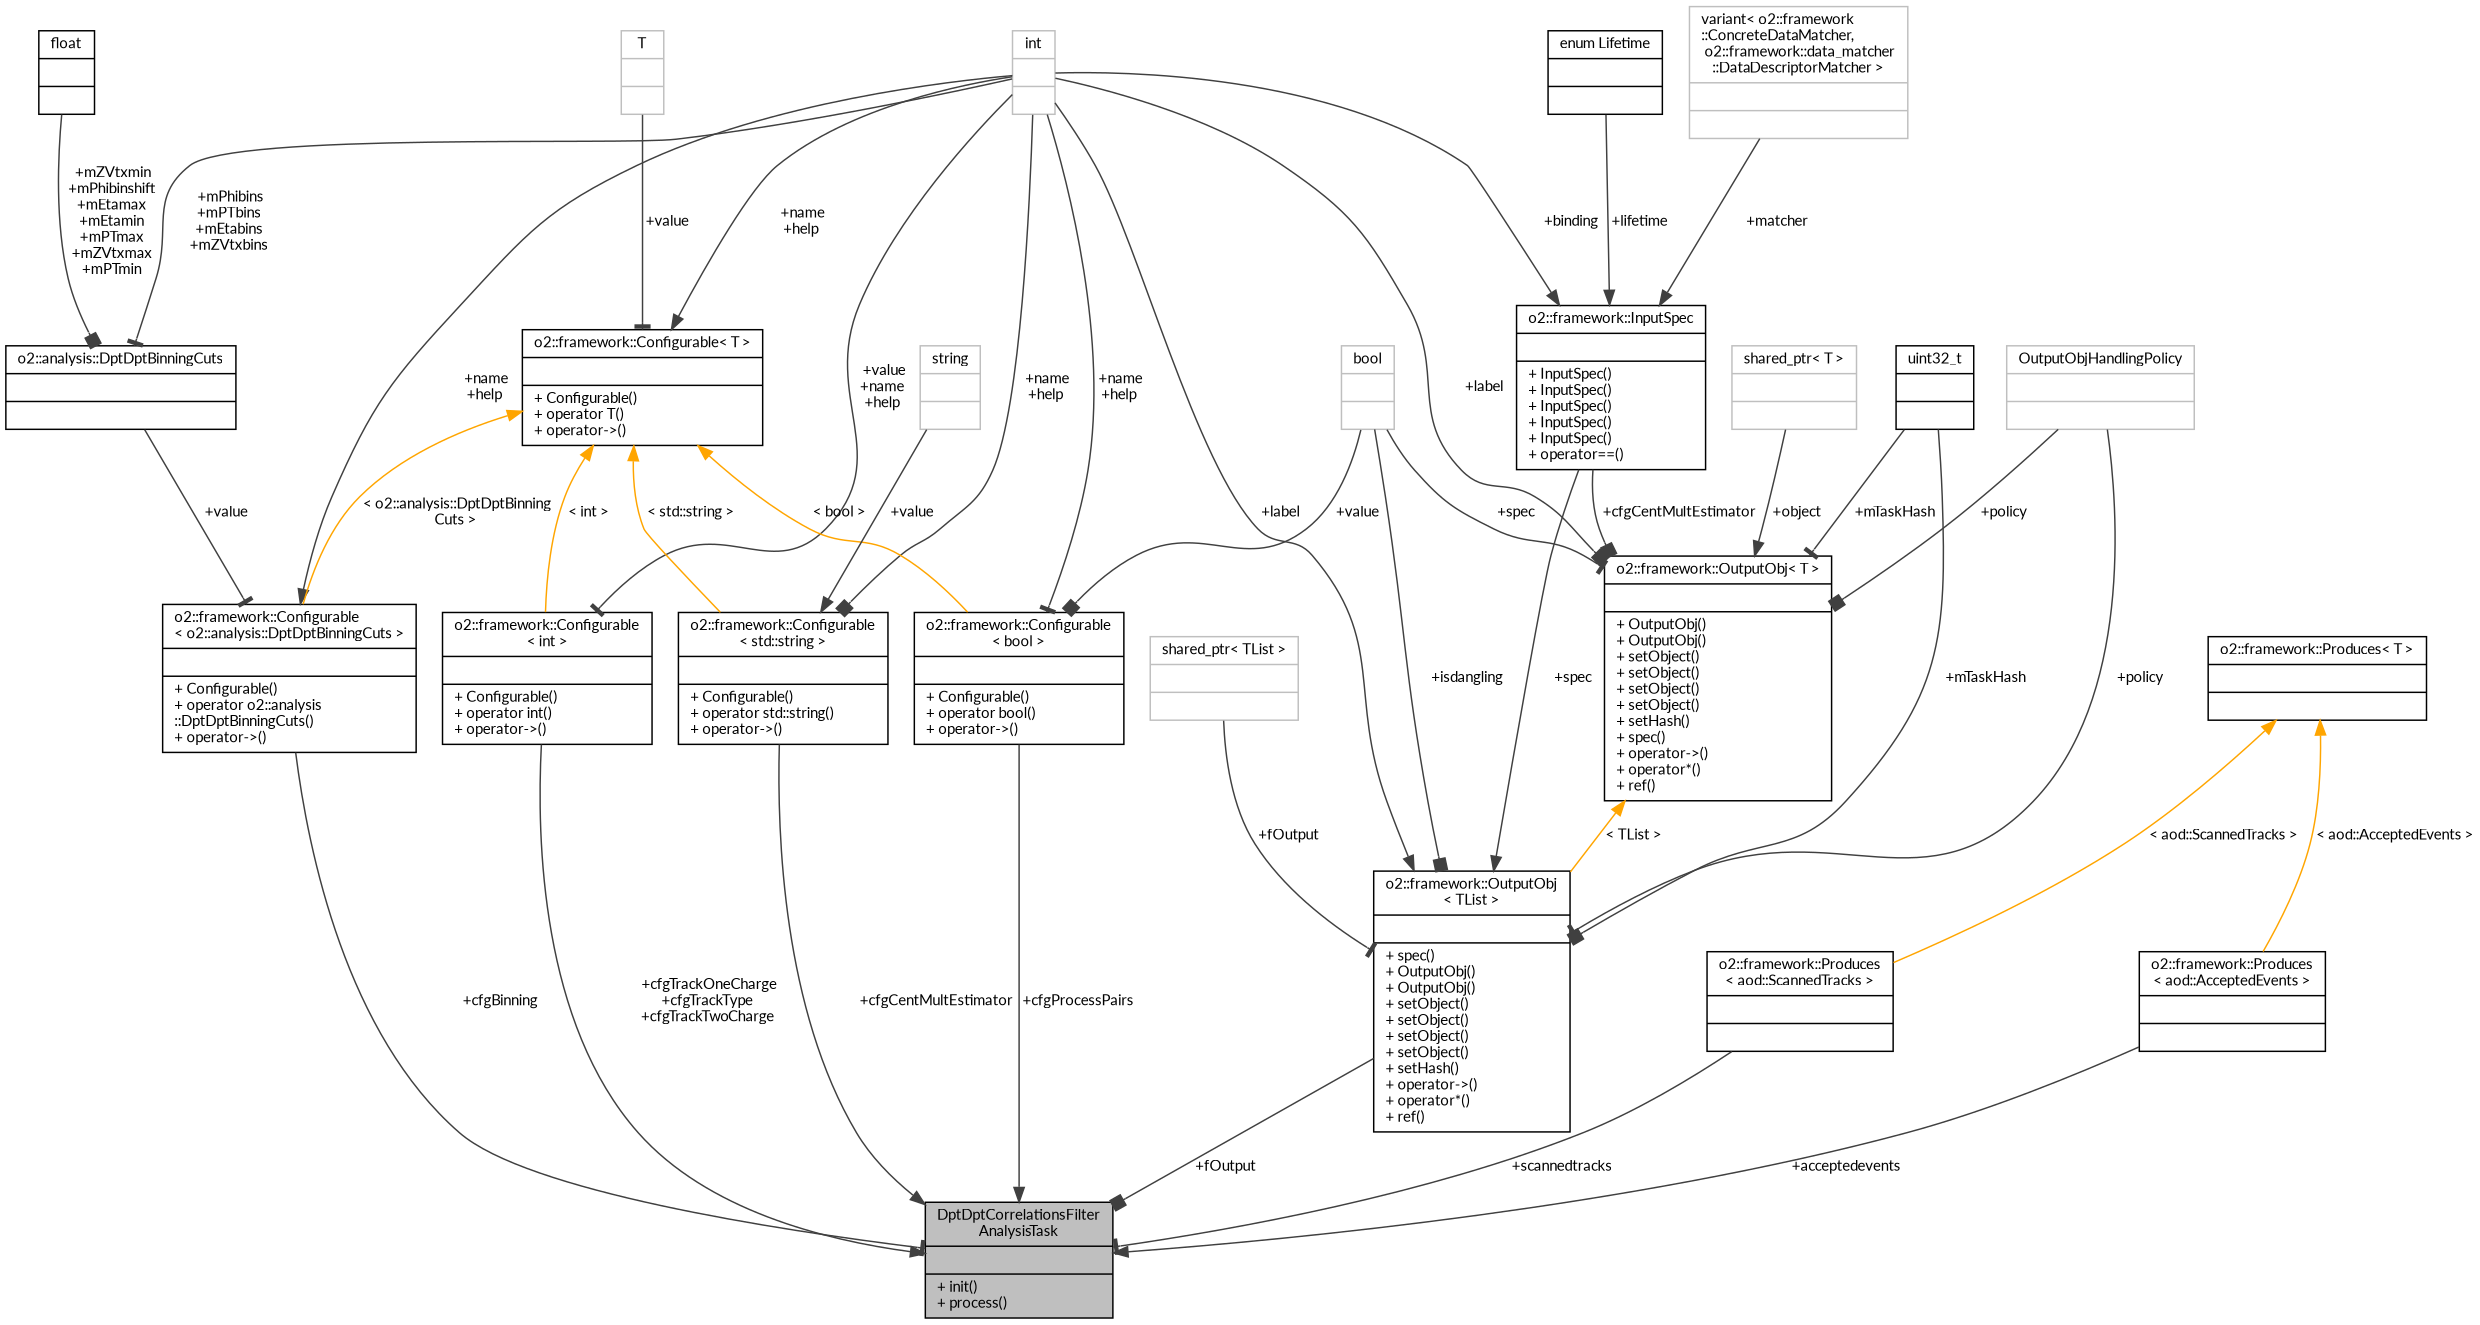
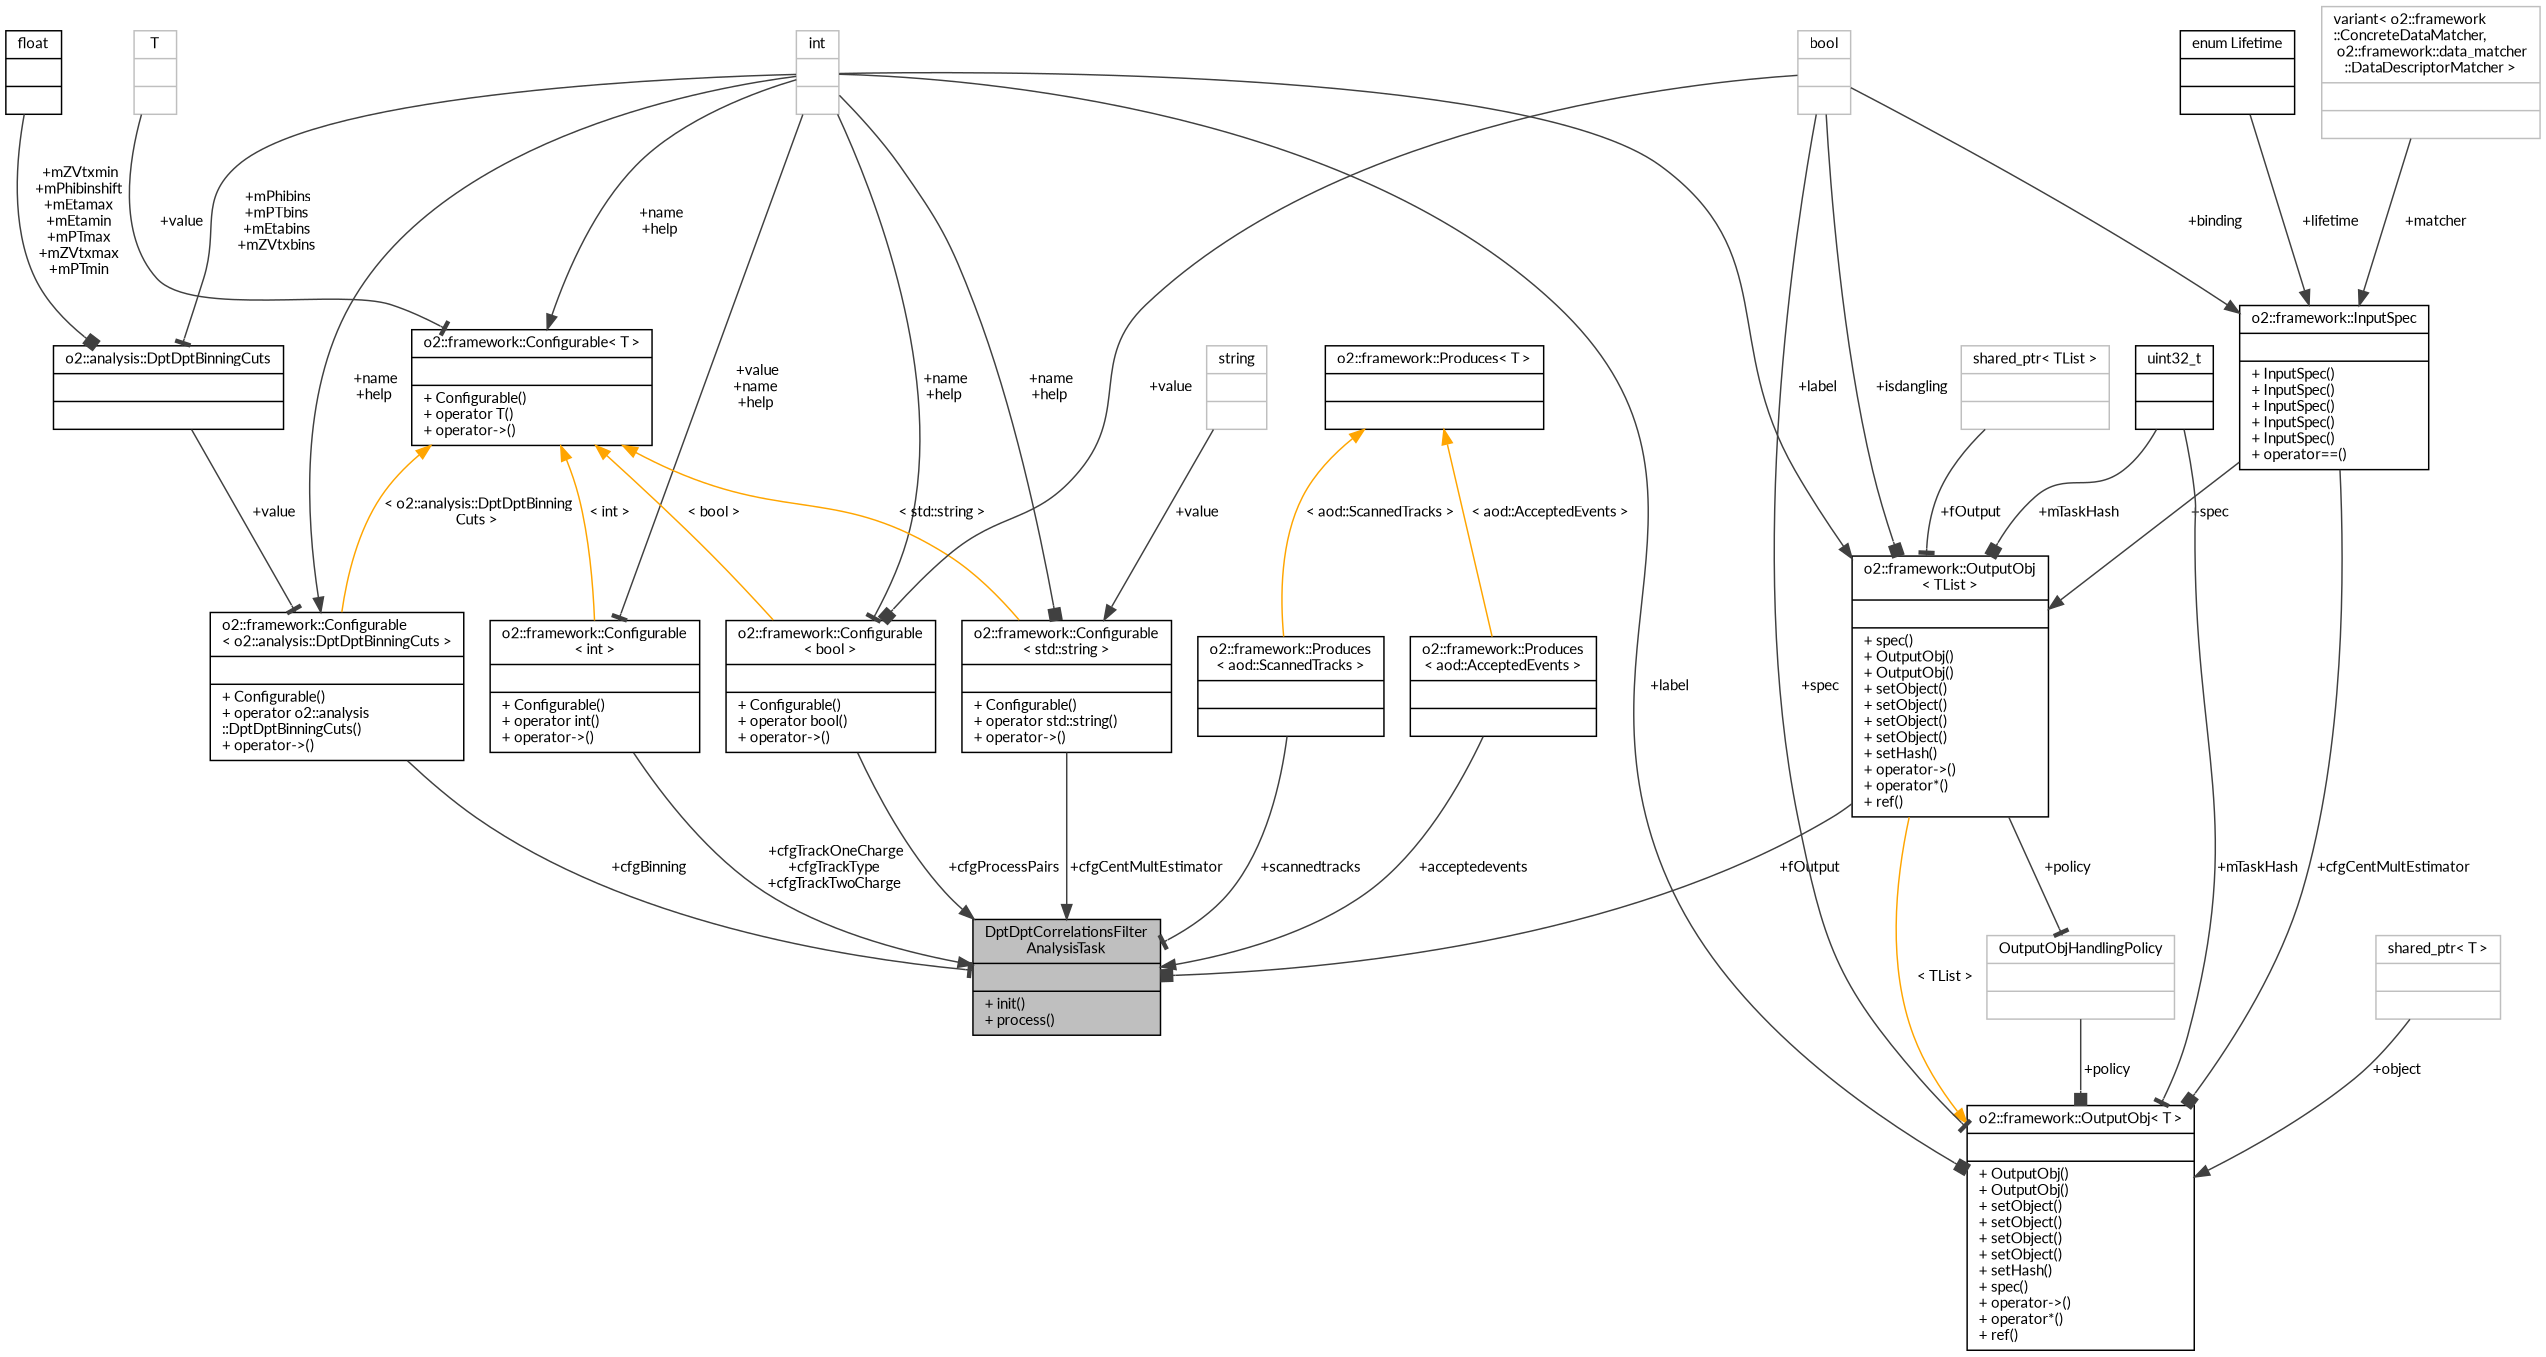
(1342, 108) -> (2042, 192)
(1996, 832) -> (2034, 873)
